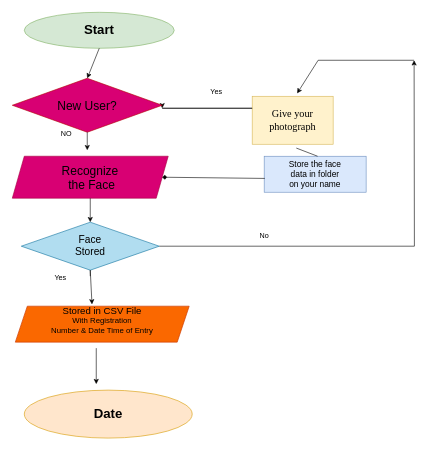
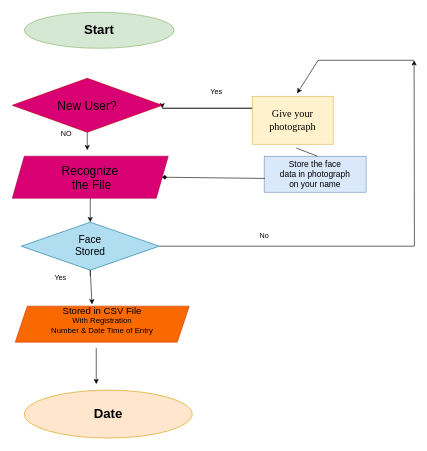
(94, 62) -> none
(315, 174) -> (315, 174)
(90, 177) -> (90, 177)
